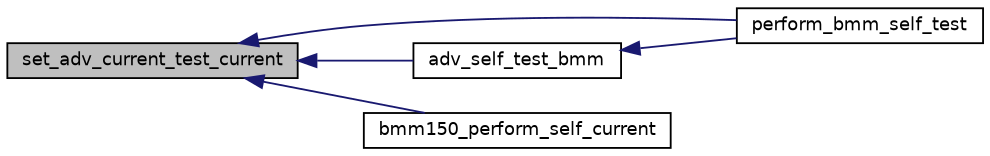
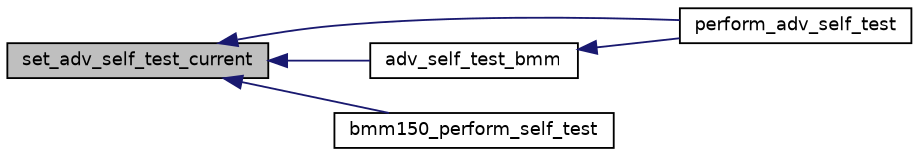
(860, 26) -> (796, 26)
(153, 61) -> (138, 61)
(517, 130) -> (474, 130)
